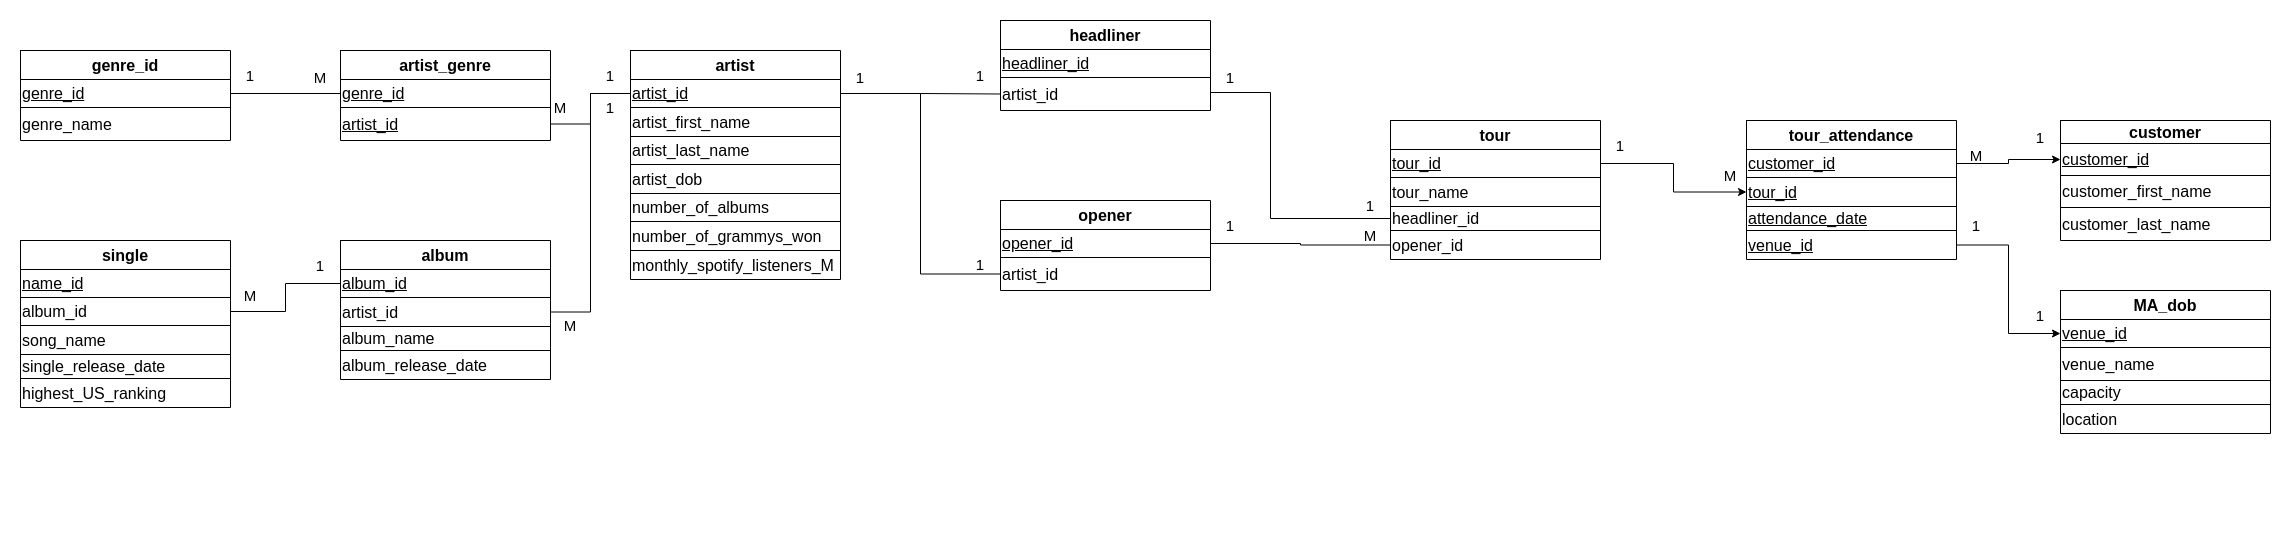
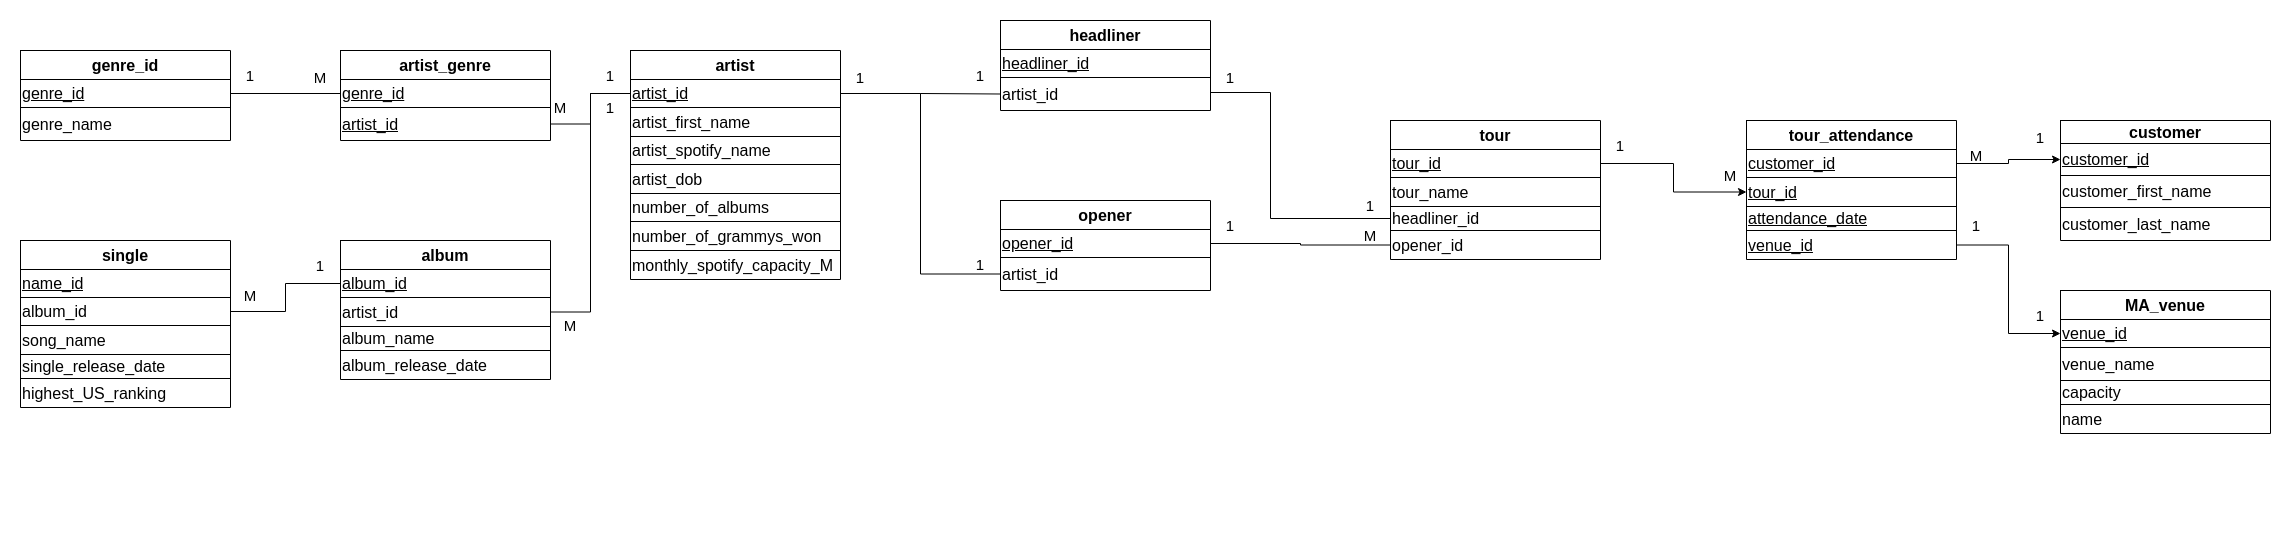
(700, 151) -> (713, 151)
(737, 266) -> (737, 266)
(2166, 306) -> (2166, 306)
(2094, 420) -> (2080, 420)
